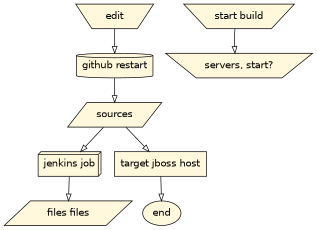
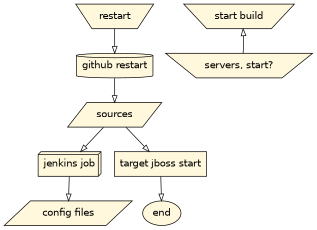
(115, 16) -> (115, 16)
(234, 38) -> (244, 45)
(160, 164) -> (160, 164)
(68, 213) -> (68, 213)
